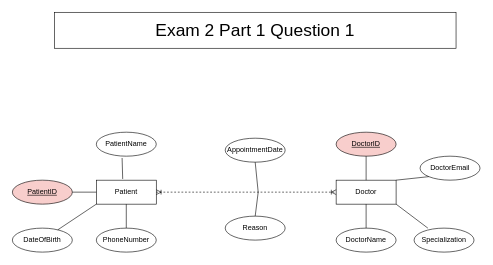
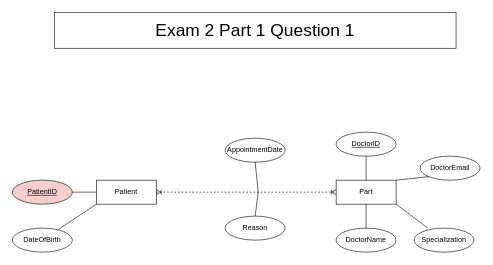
(126, 144) -> none
(366, 144) -> (366, 144)
(122, 168) -> none
(366, 192) -> (366, 192)
(126, 216) -> none
(126, 240) -> none
